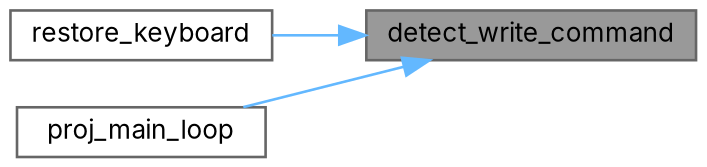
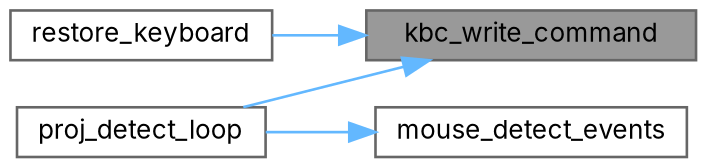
(531, 35) -> (531, 35)
(141, 132) -> (141, 132)
none -> (531, 132)
